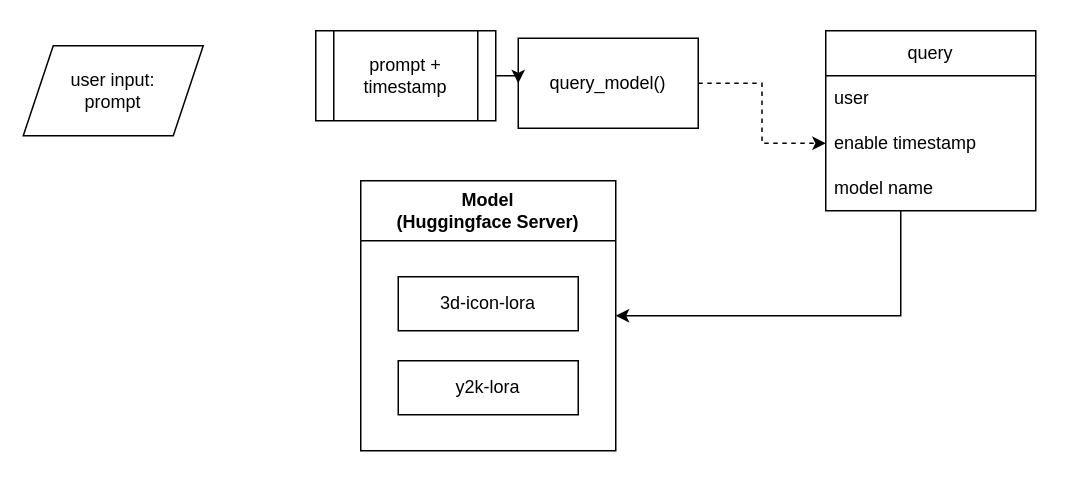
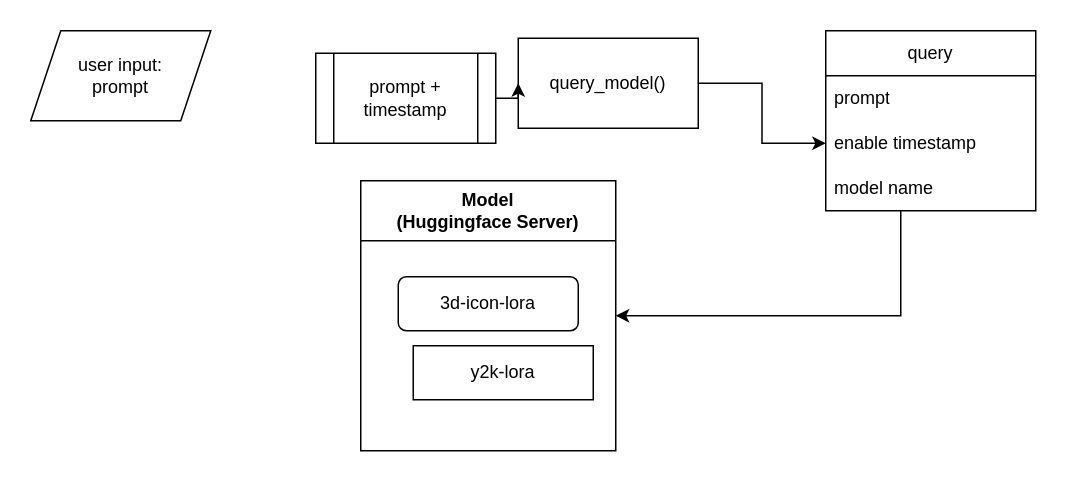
(406, 76) -> (406, 98)
(113, 91) -> (121, 76)
(855, 98) -> (865, 98)
(762, 110) -> (762, 110)
(488, 304) -> (488, 304)
(488, 388) -> (503, 373)
